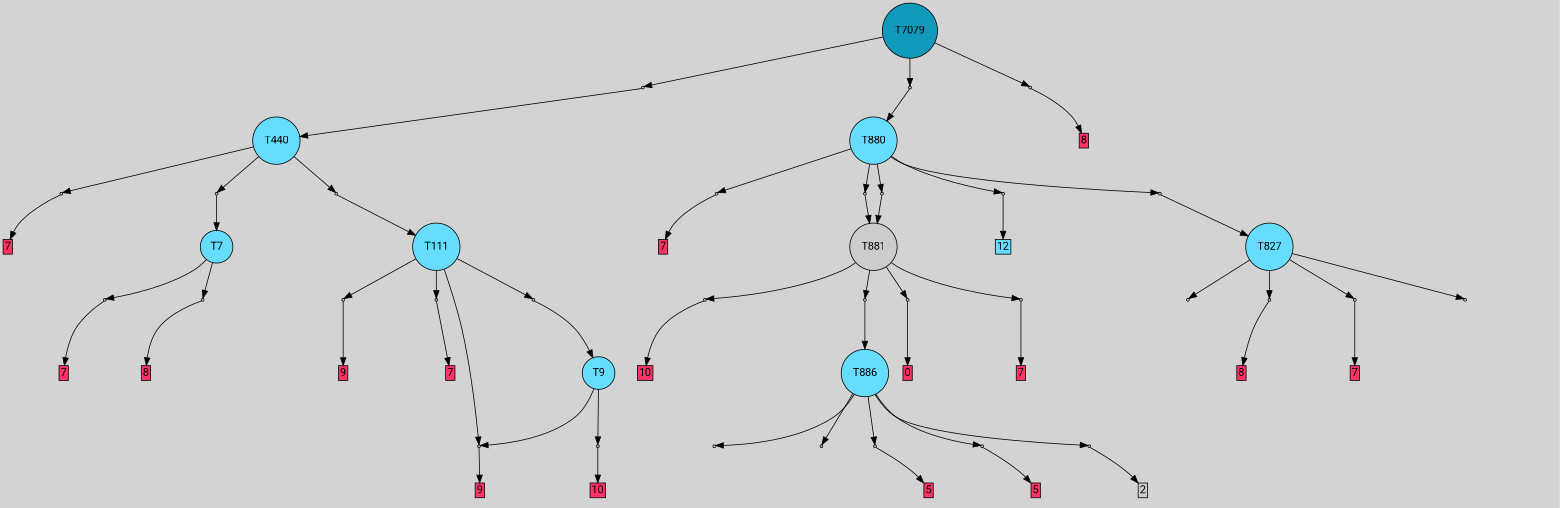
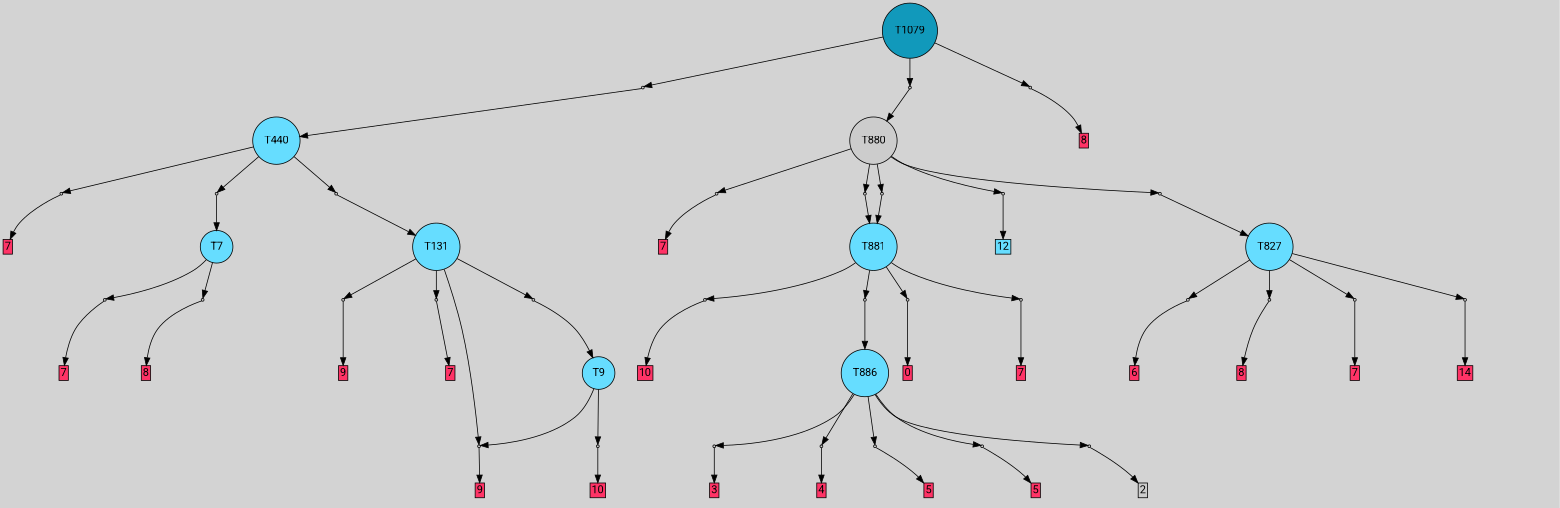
(910, 31) -> (910, 31)
(873, 141) -> (873, 141)
(436, 247) -> (436, 247)
(873, 247) -> (873, 247)
none -> (1134, 373)
none -> (1465, 373)
none -> (714, 490)
none -> (821, 490)
